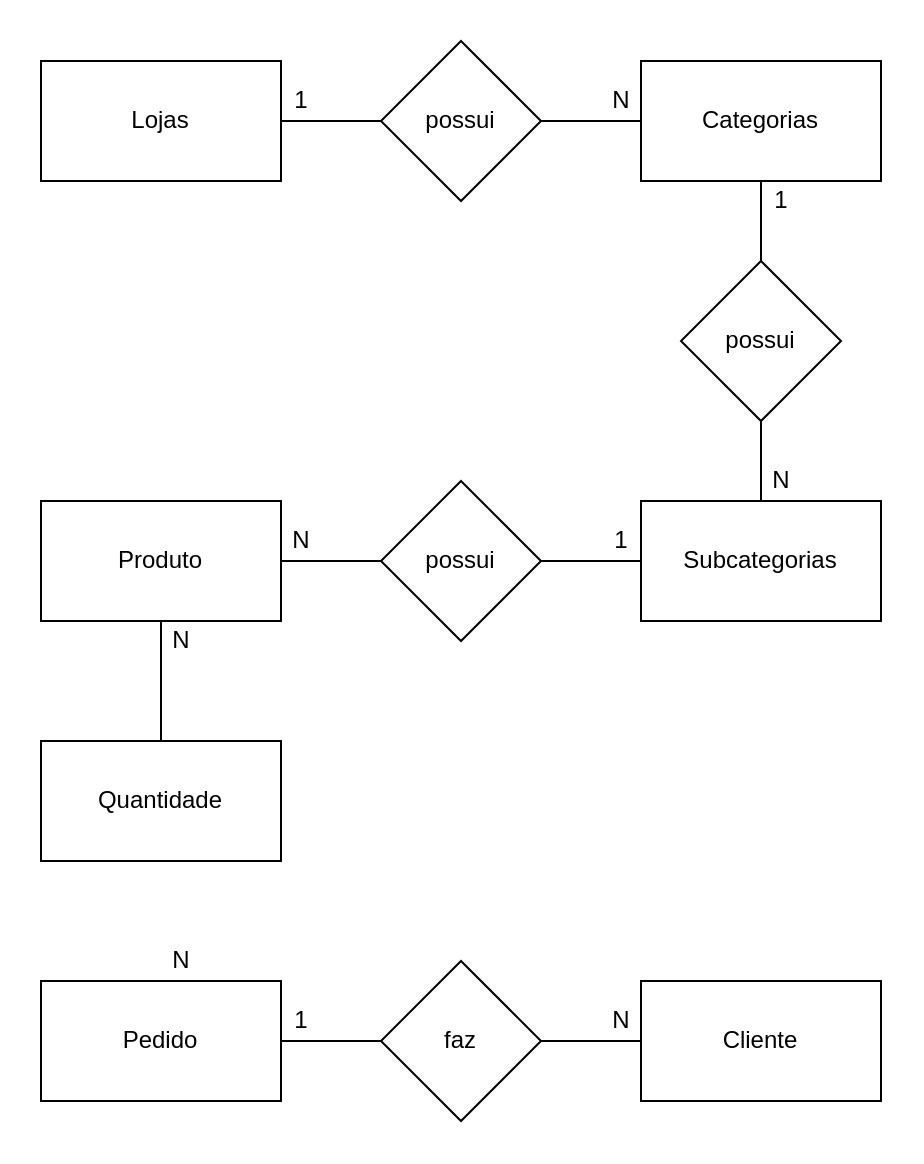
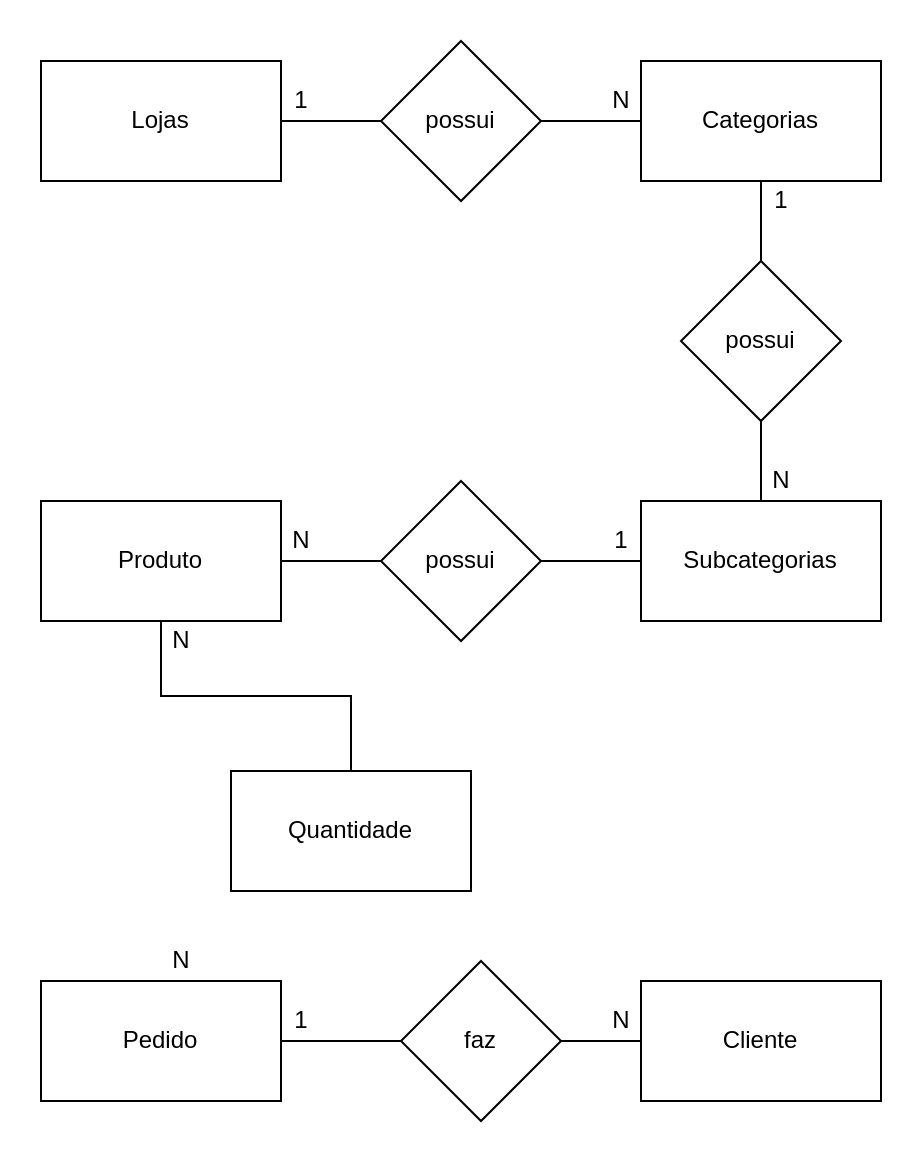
(161, 801) -> (351, 831)
(461, 1041) -> (481, 1041)
